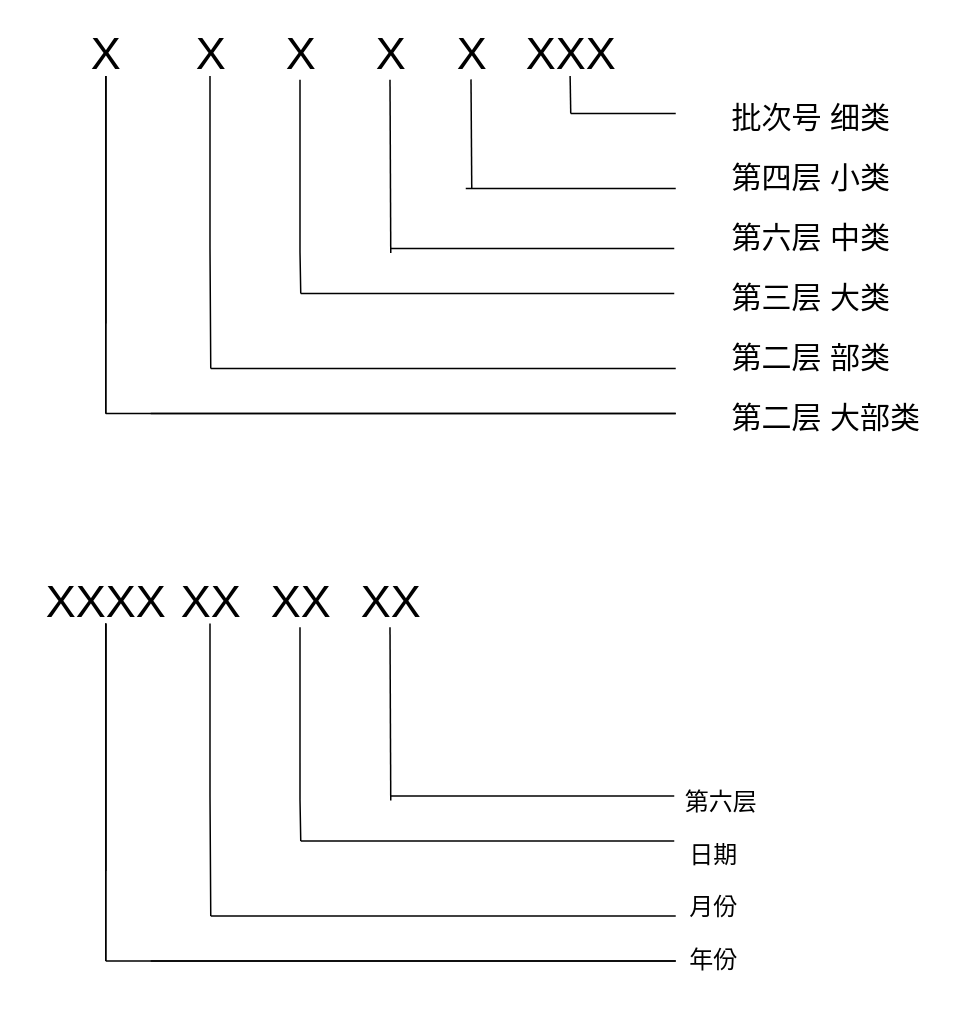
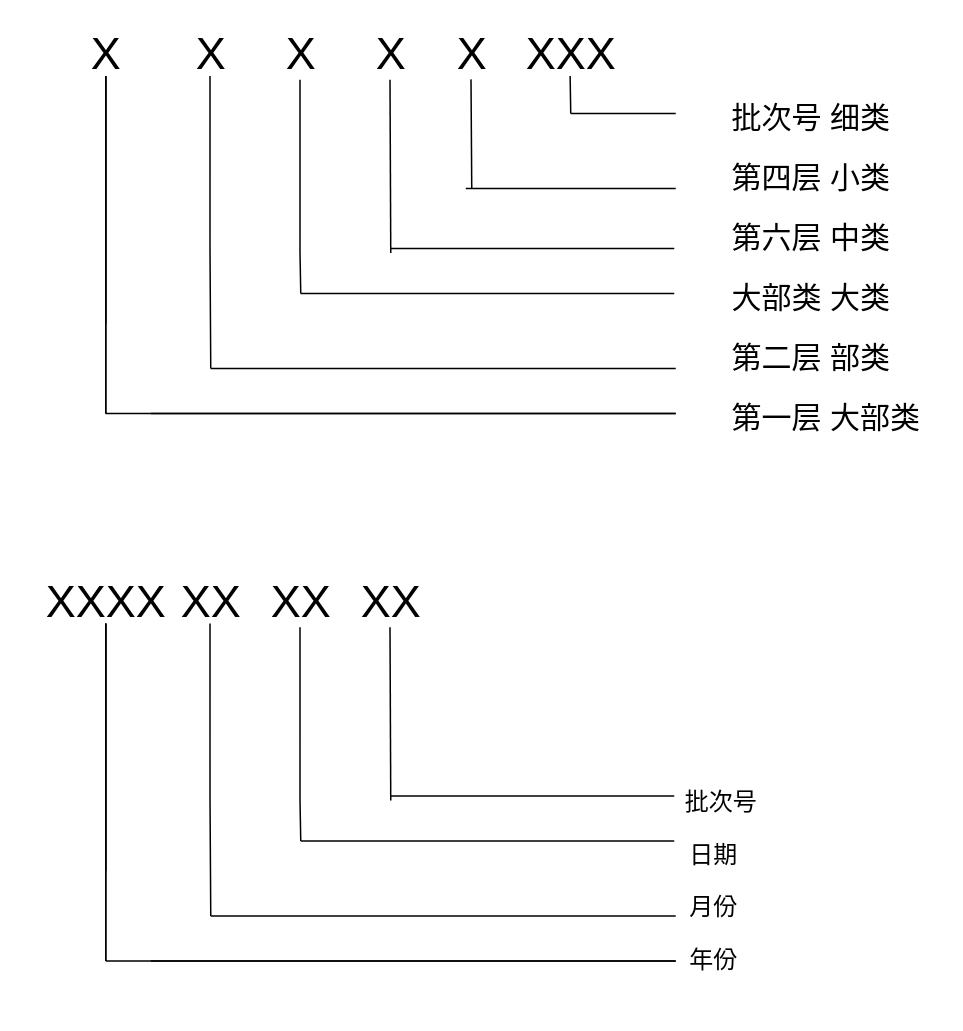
(812, 286) -> (812, 286)
(827, 406) -> (827, 406)
(722, 788) -> (722, 788)
